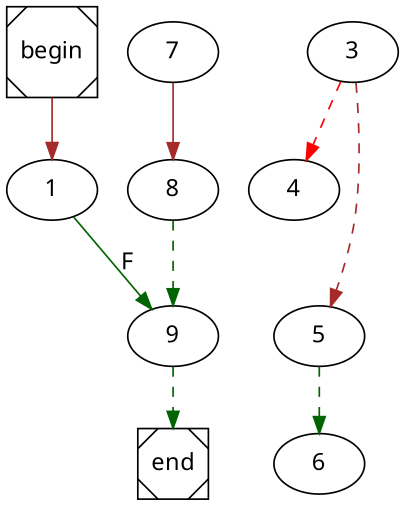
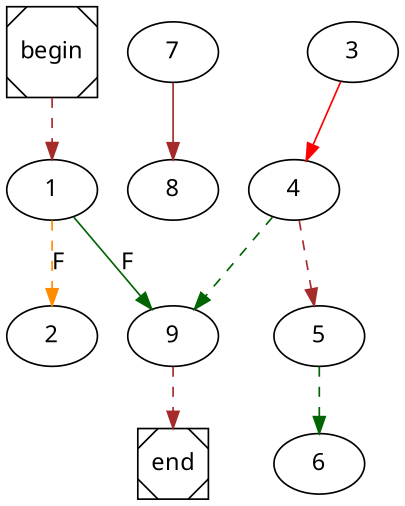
(327, 113) -> (327, 113)
(52, 120) -> (52, 120)
(358, 188) -> (305, 255)
(173, 255) -> (239, 257)
none -> (52, 336)
(173, 389) -> (173, 389)
